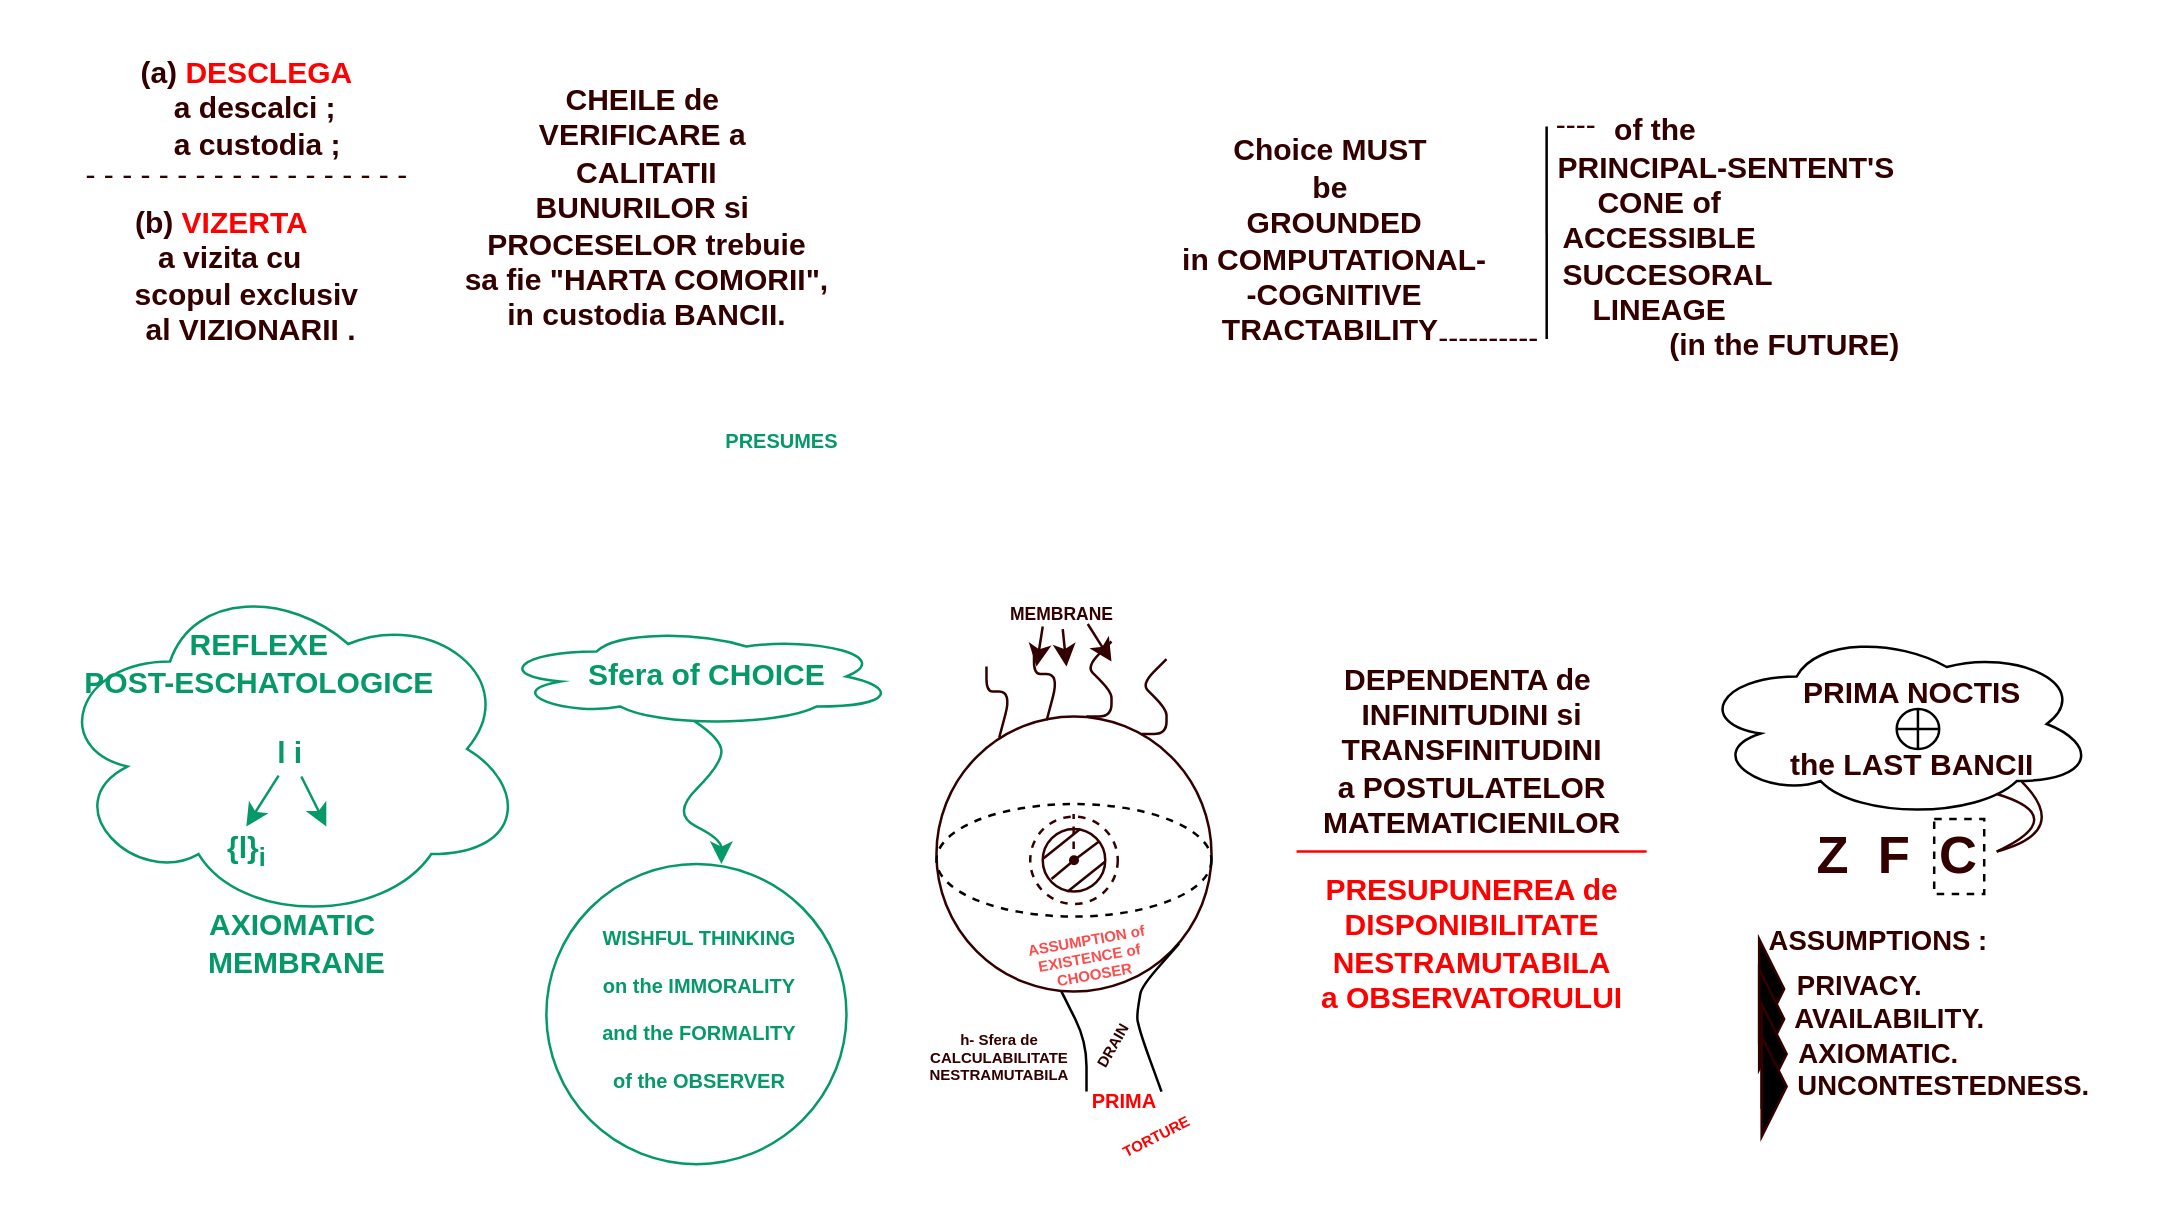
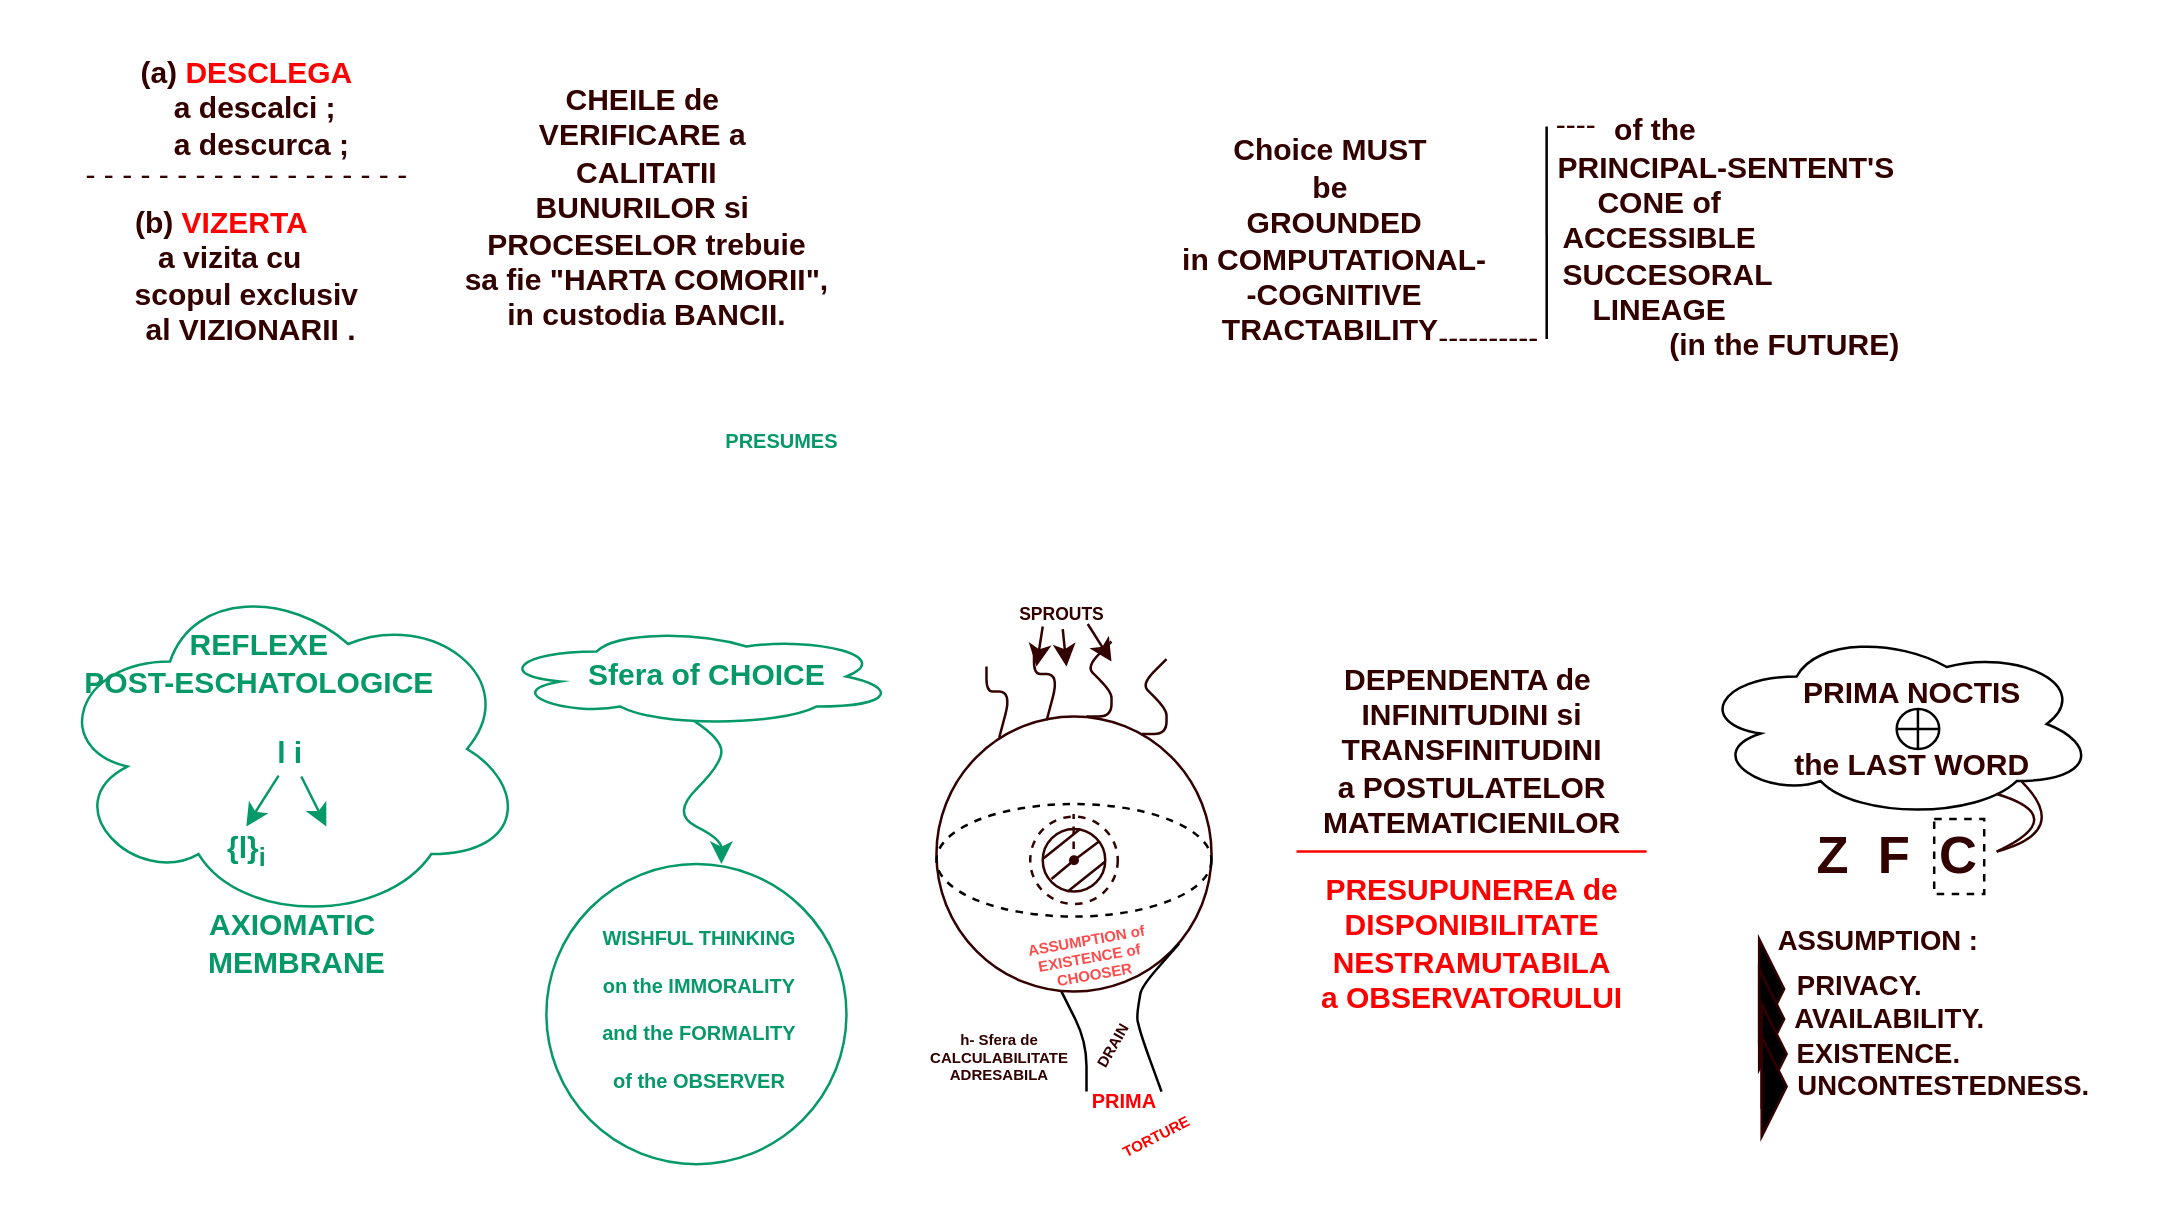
(248, 126) -> (248, 126)
(1063, 616) -> (1063, 616)
(1913, 729) -> (1913, 729)
(1883, 931) -> (1883, 931)
(1860, 1036) -> (1860, 1036)
(1000, 1059) -> (1000, 1059)
